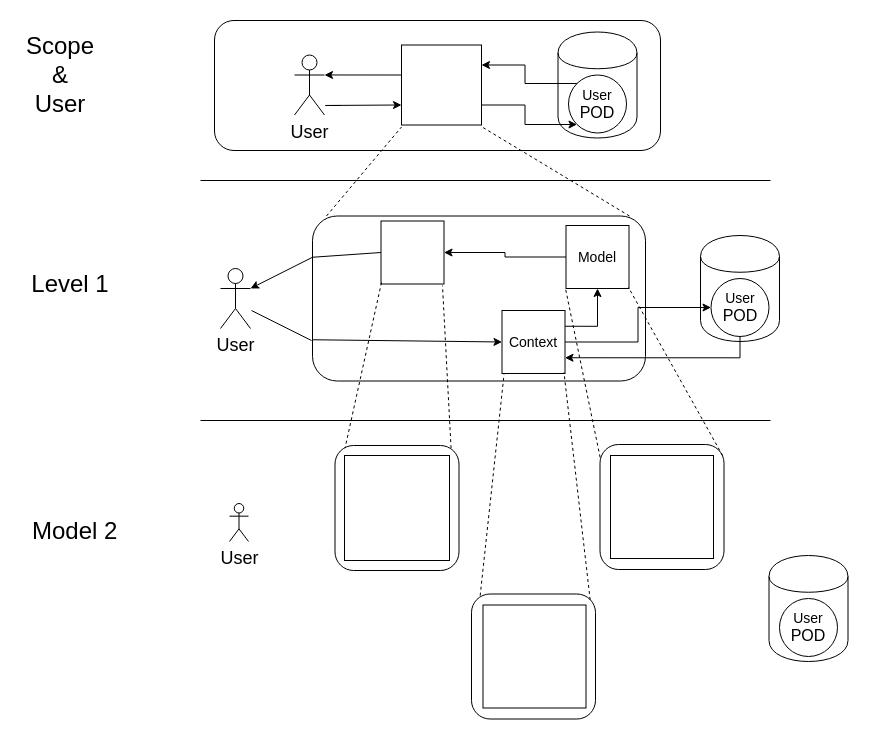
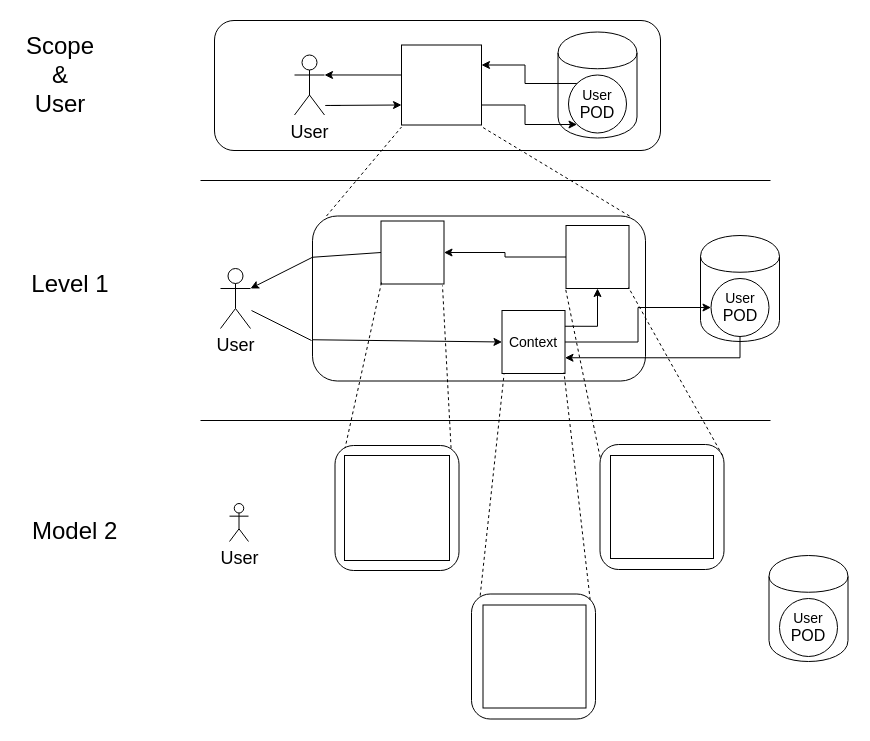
(598, 257) -> none
